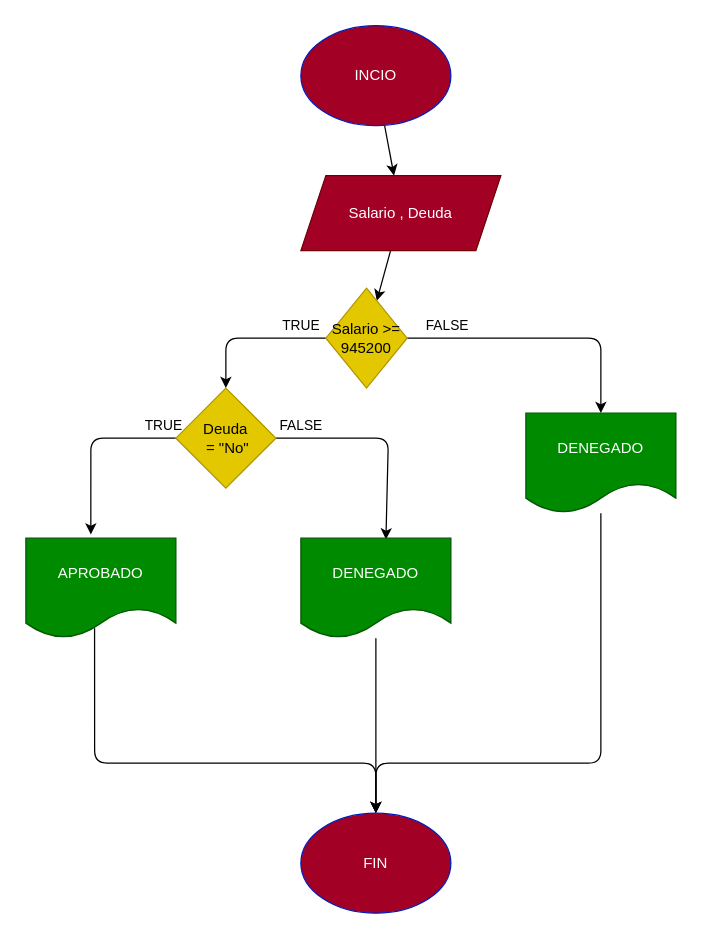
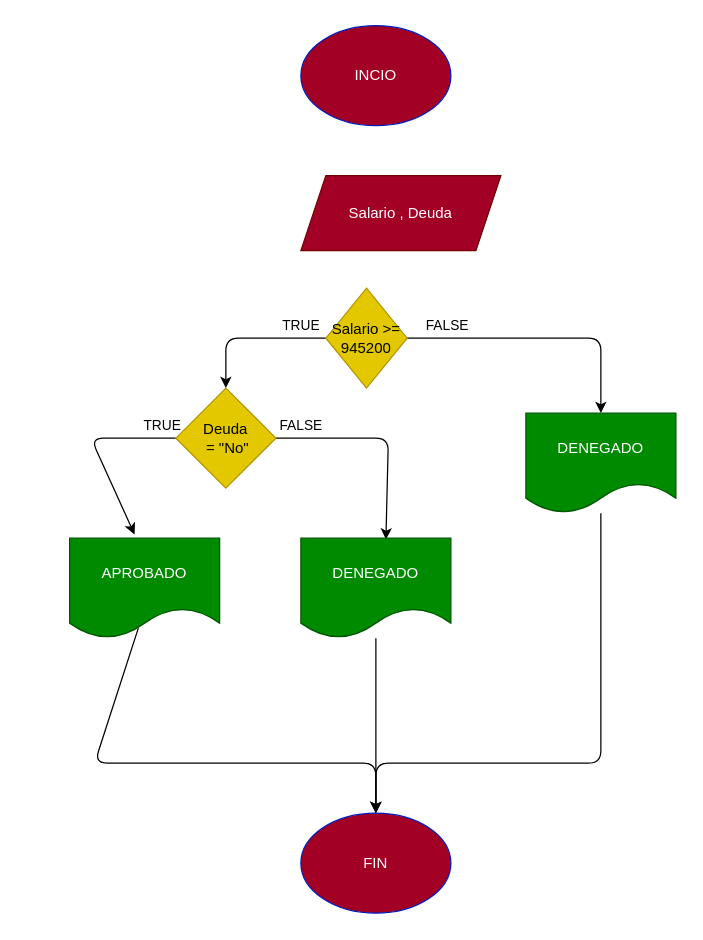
(388, 146) -> none
(384, 272) -> none
(101, 588) -> (144, 588)
